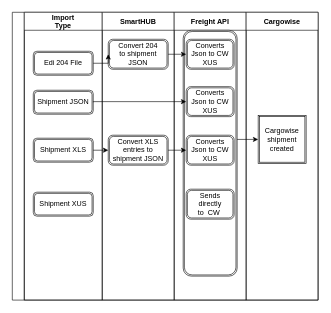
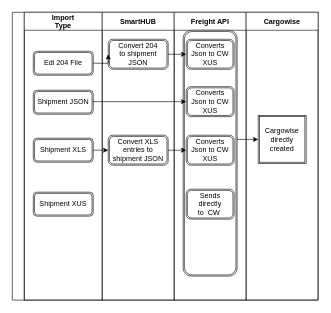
(282, 140) -> (282, 140)
